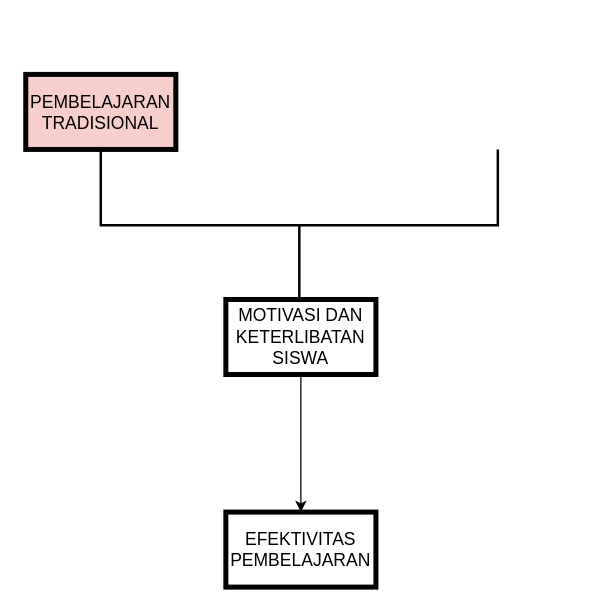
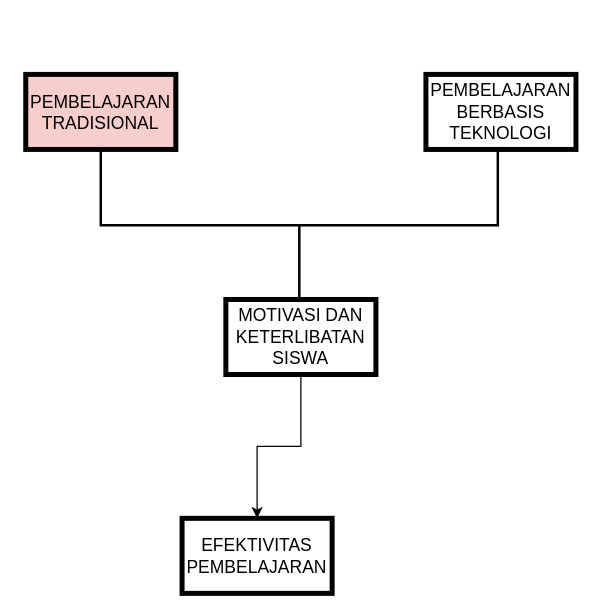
none -> (501, 112)
(301, 549) -> (257, 556)
